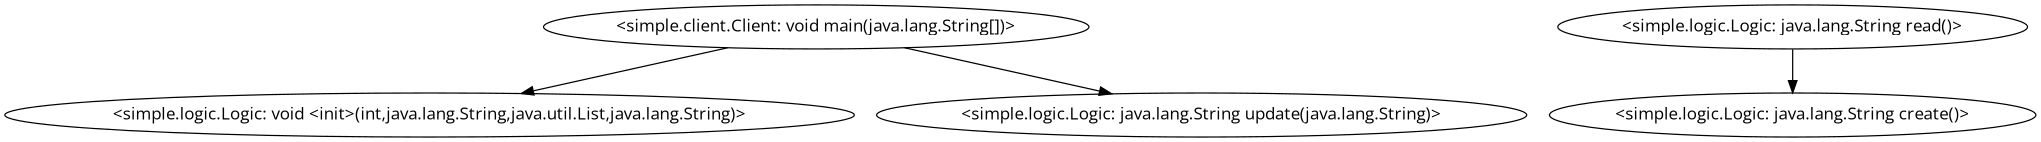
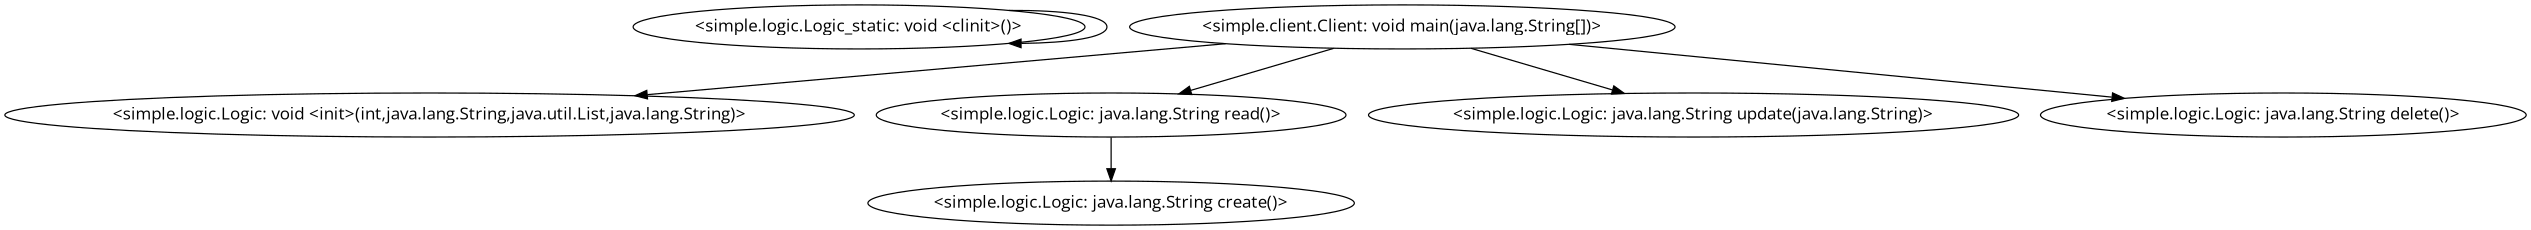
none -> (859, 27)
none -> (1262, 69)
none -> (2283, 115)
